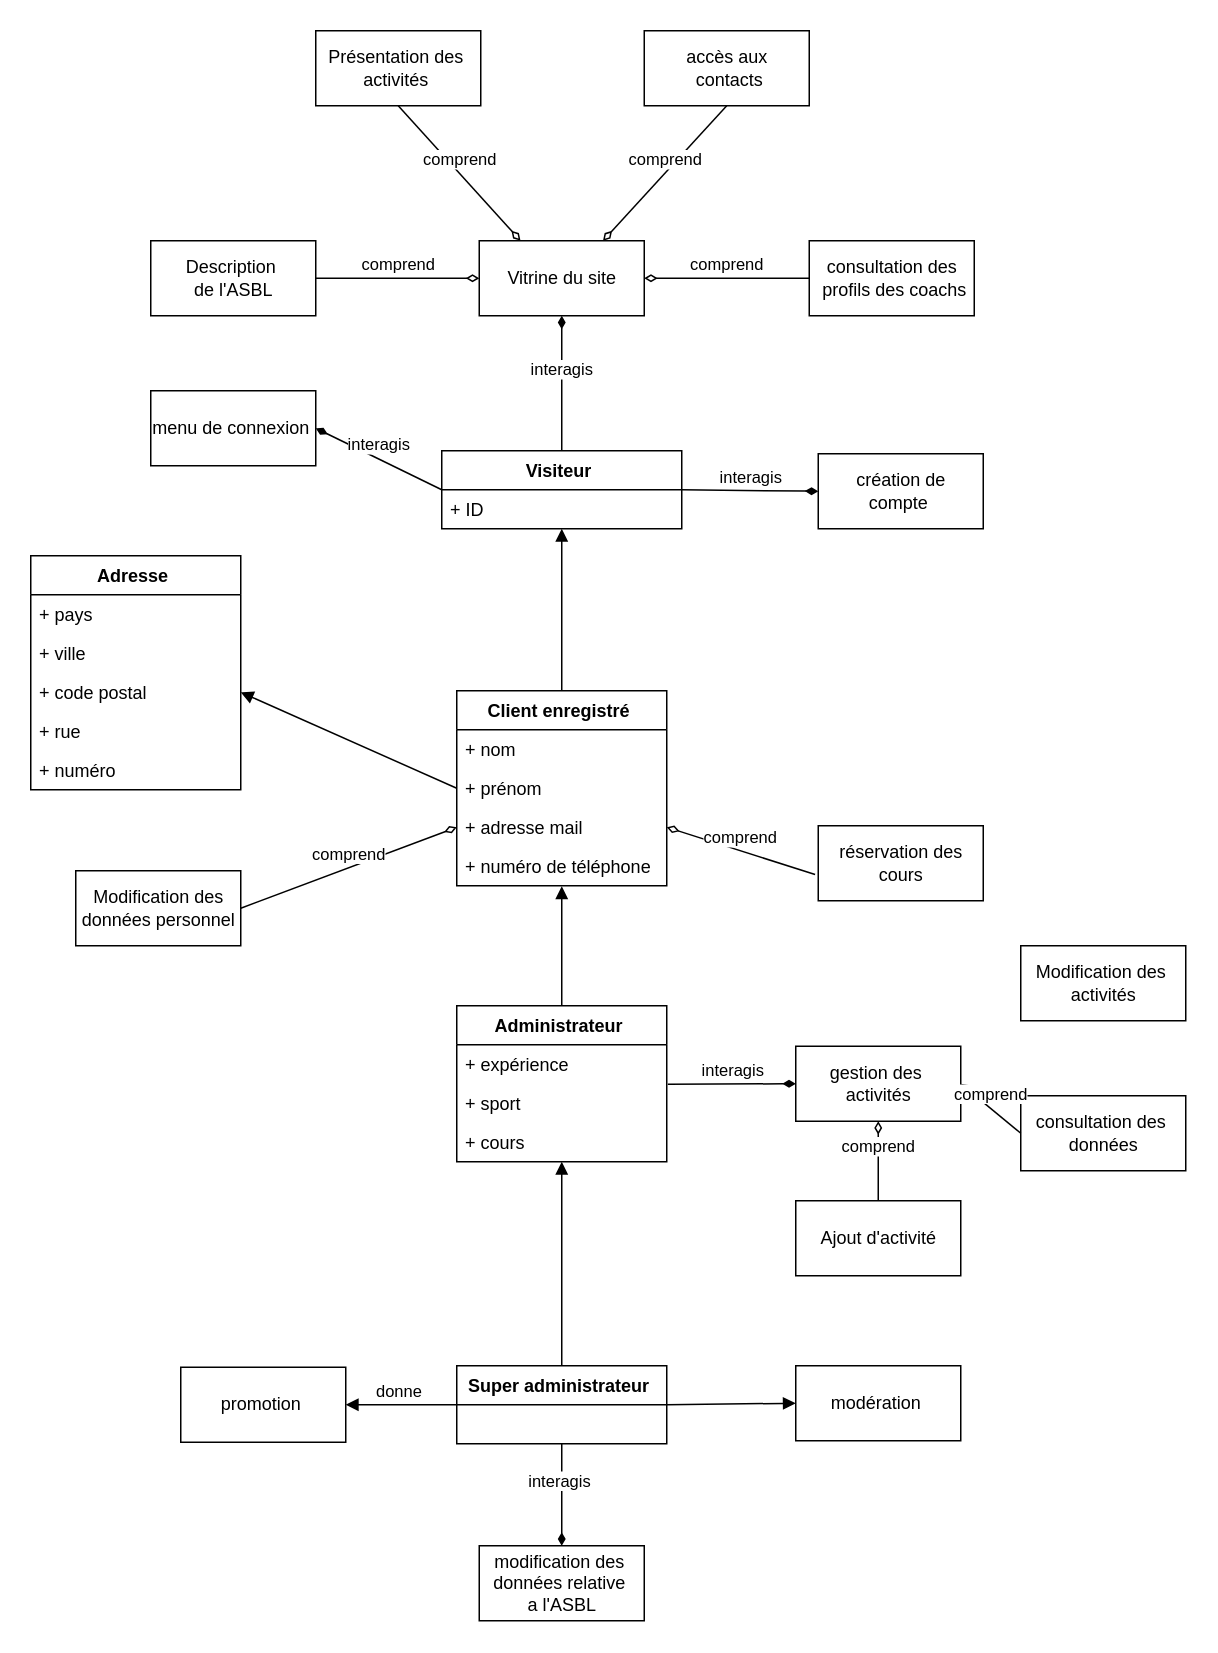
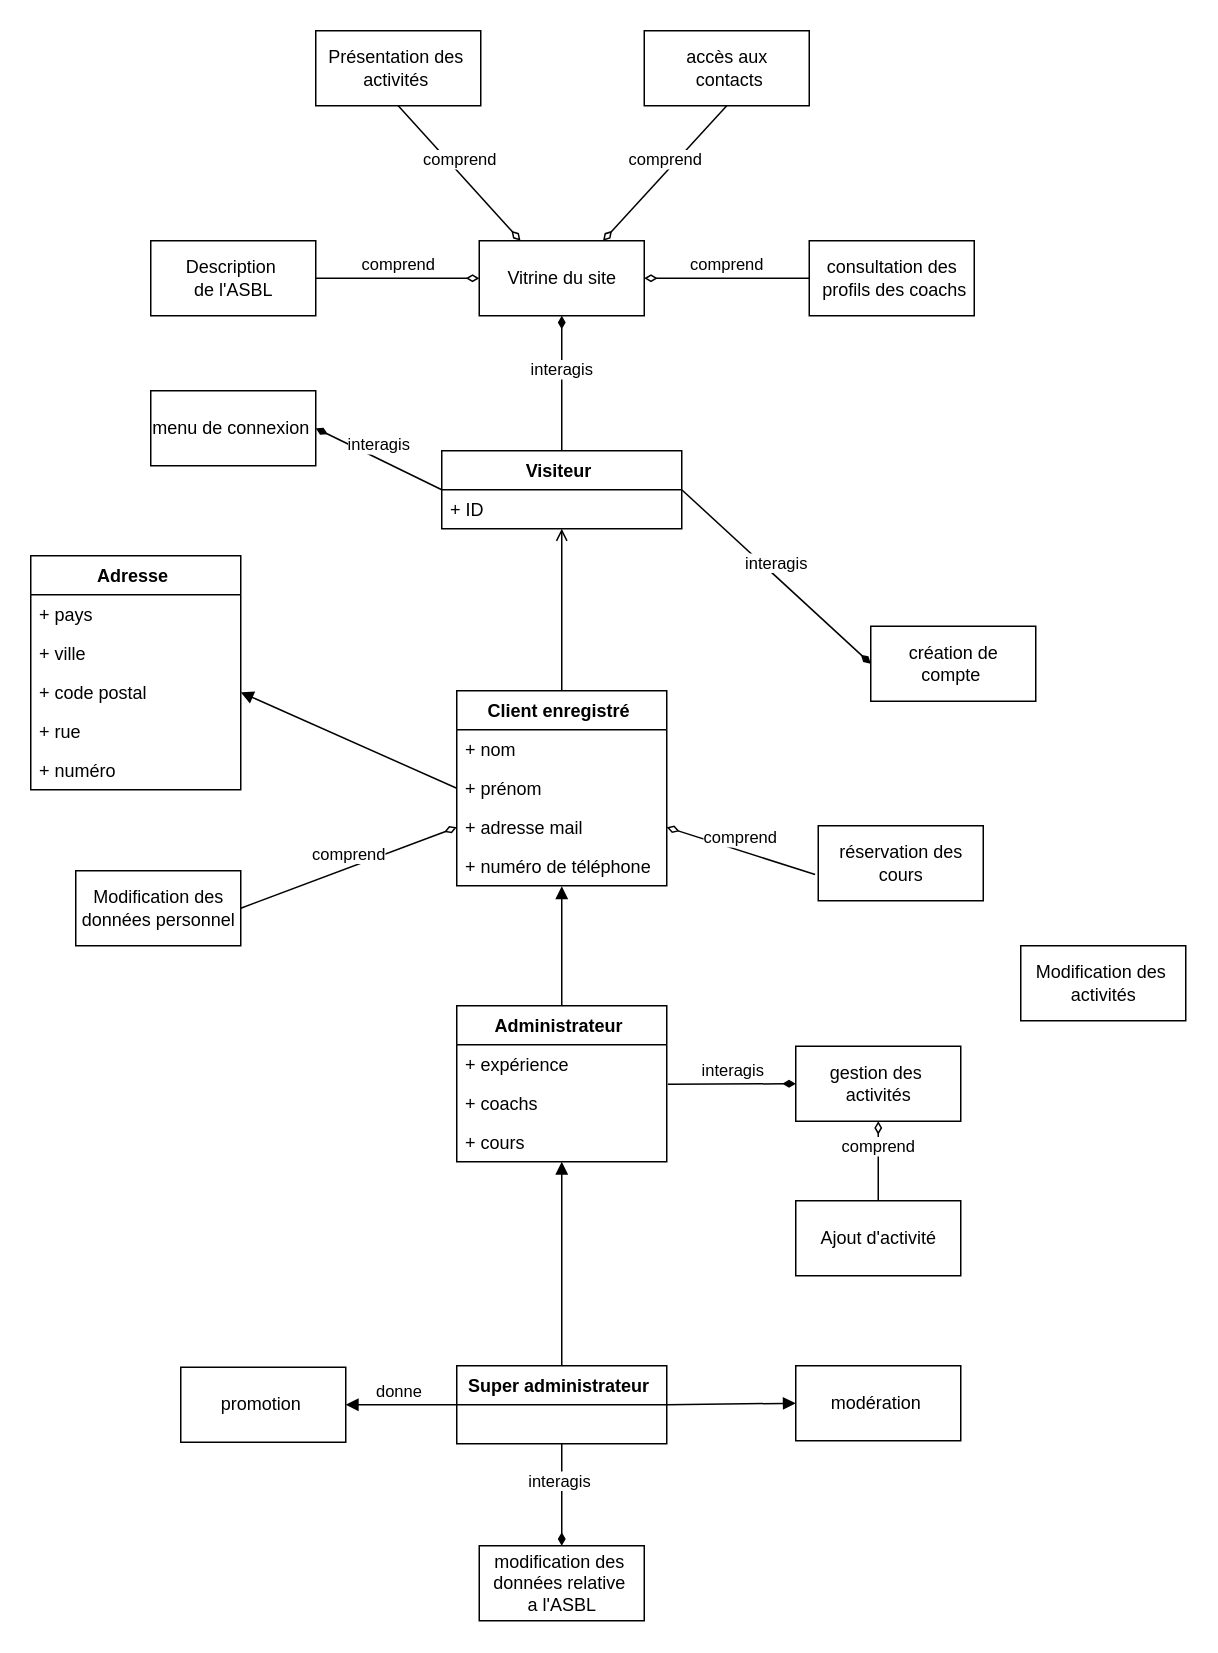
(901, 491) -> (953, 664)
(562, 542) -> (562, 538)
(498, 1104) -> (503, 1104)
(996, 1113) -> none
(1103, 1133) -> none
